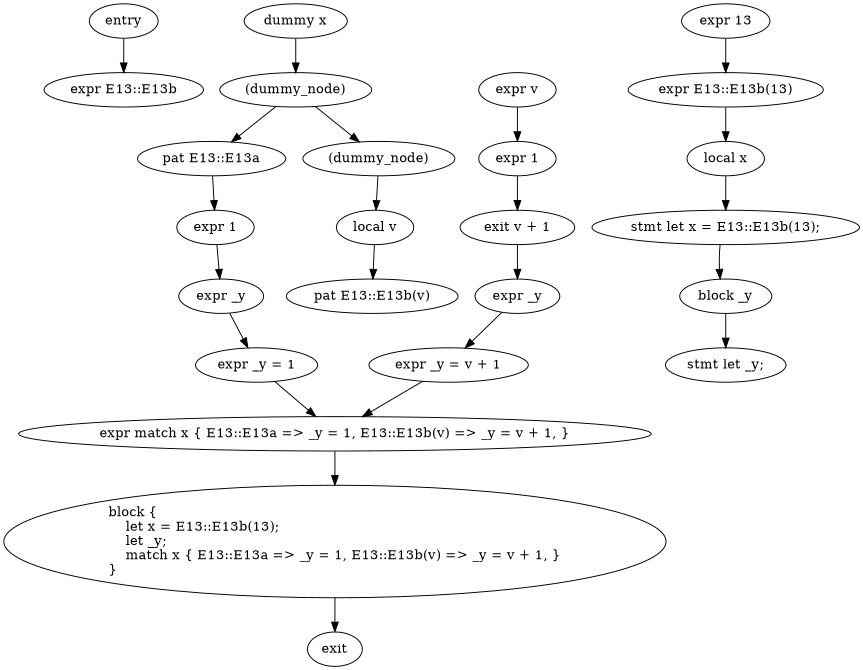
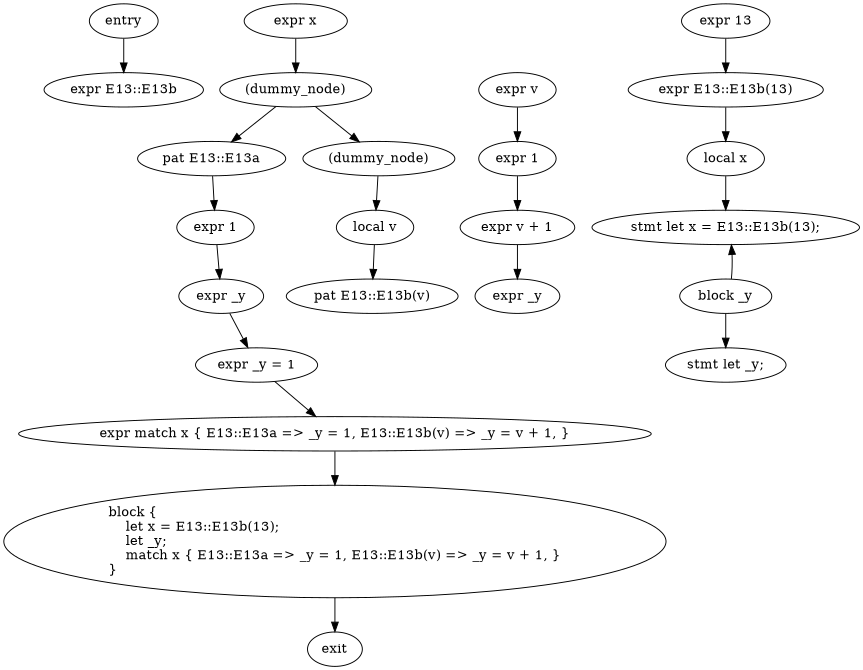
(296, 21) -> (296, 21)
(517, 227) -> (517, 227)
(719, 257) -> (732, 267)
(449, 365) -> none
